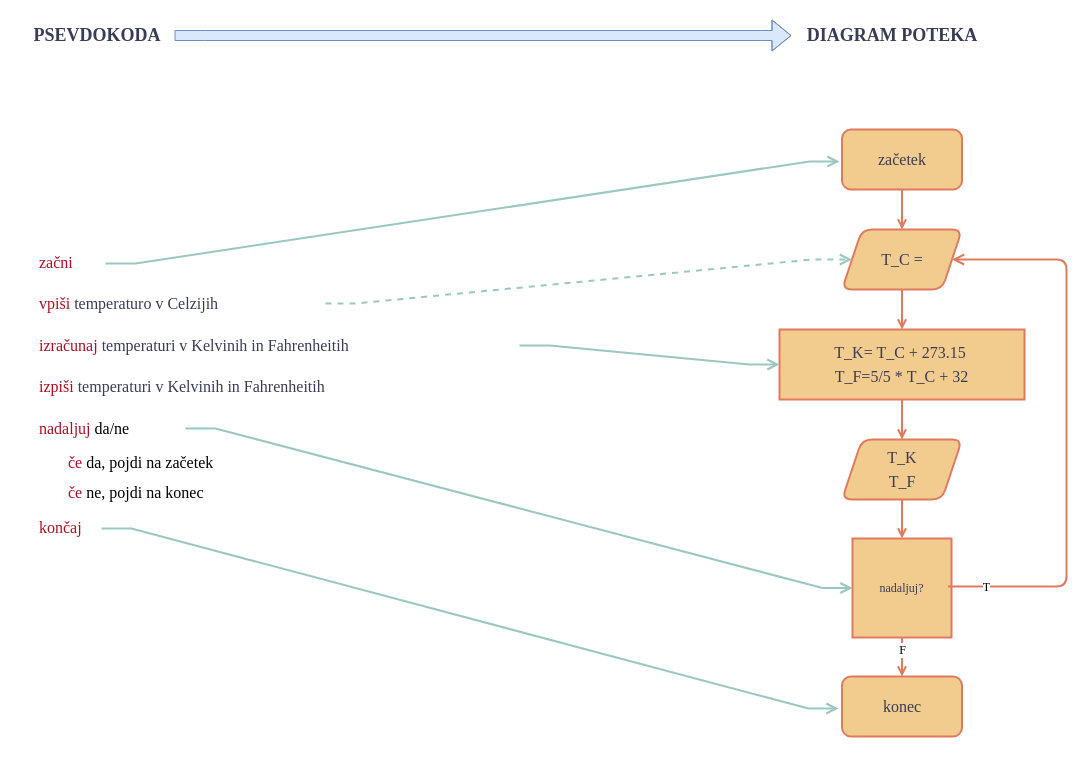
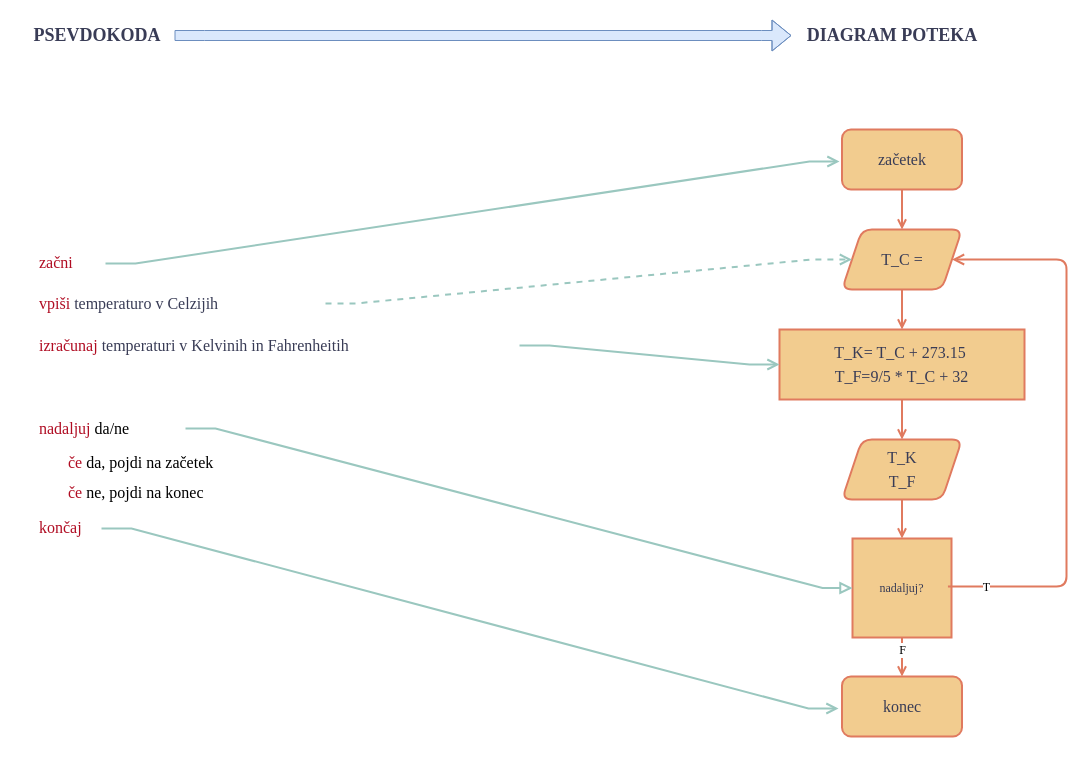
(902, 365) -> (902, 365)
(262, 387) -> none
(842, 588) -> (838, 588)
